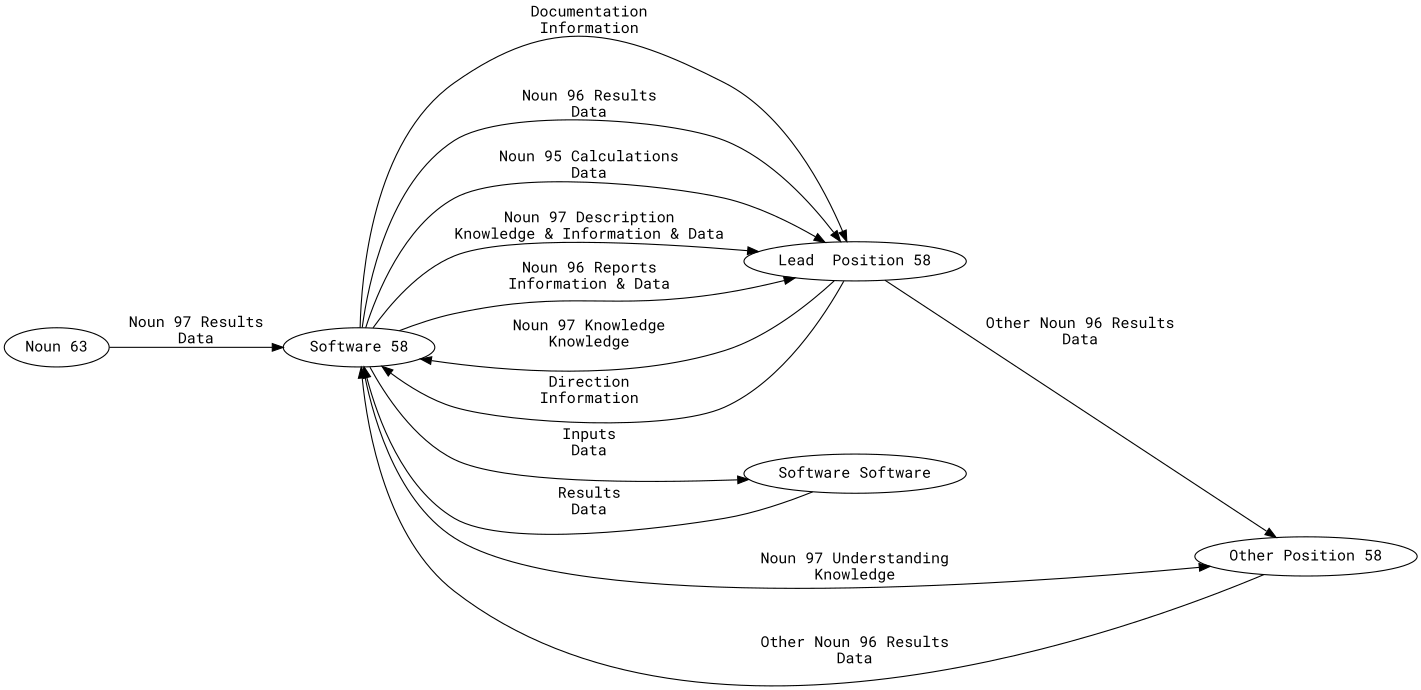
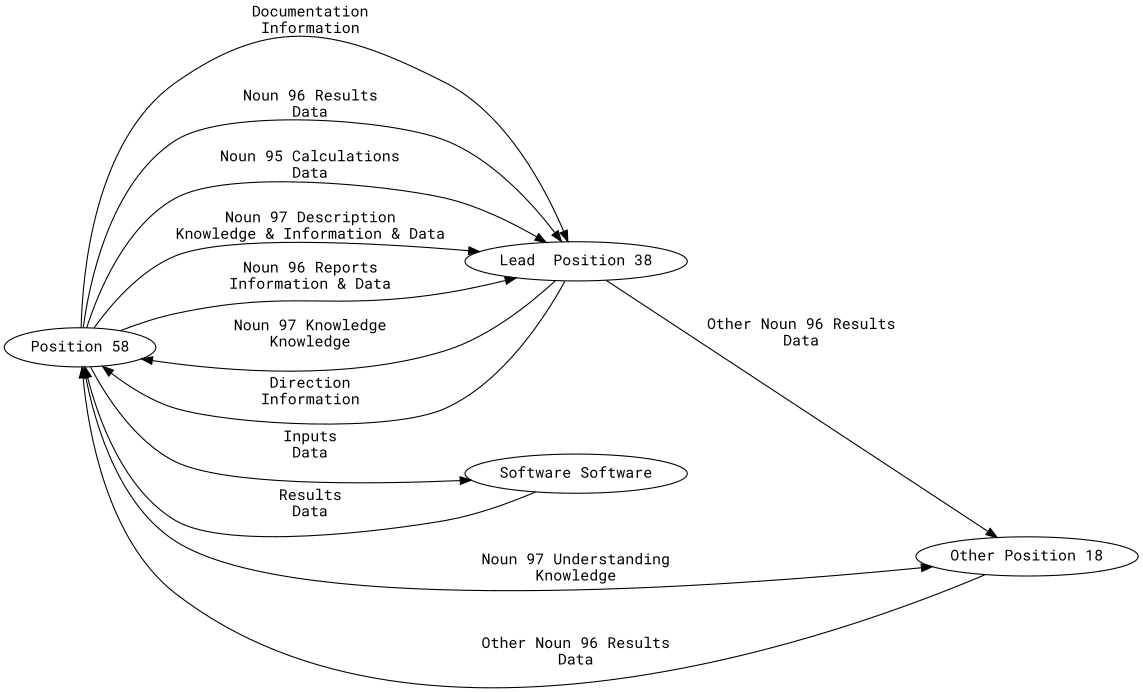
(855, 261) -> (576, 261)
(57, 347) -> none
(359, 347) -> (80, 347)
(1306, 556) -> (1027, 556)
